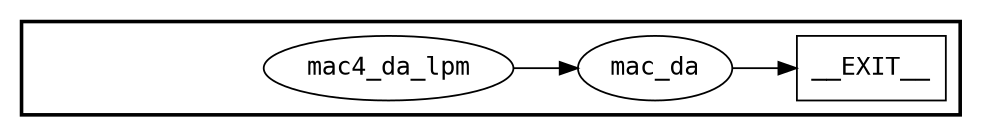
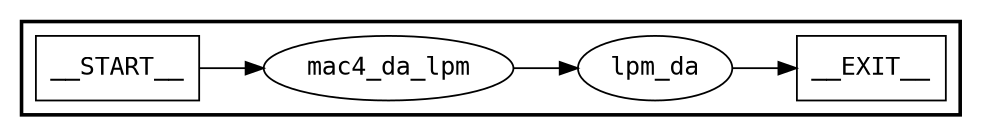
none -> (118, 68)
(655, 68) -> (655, 68)
